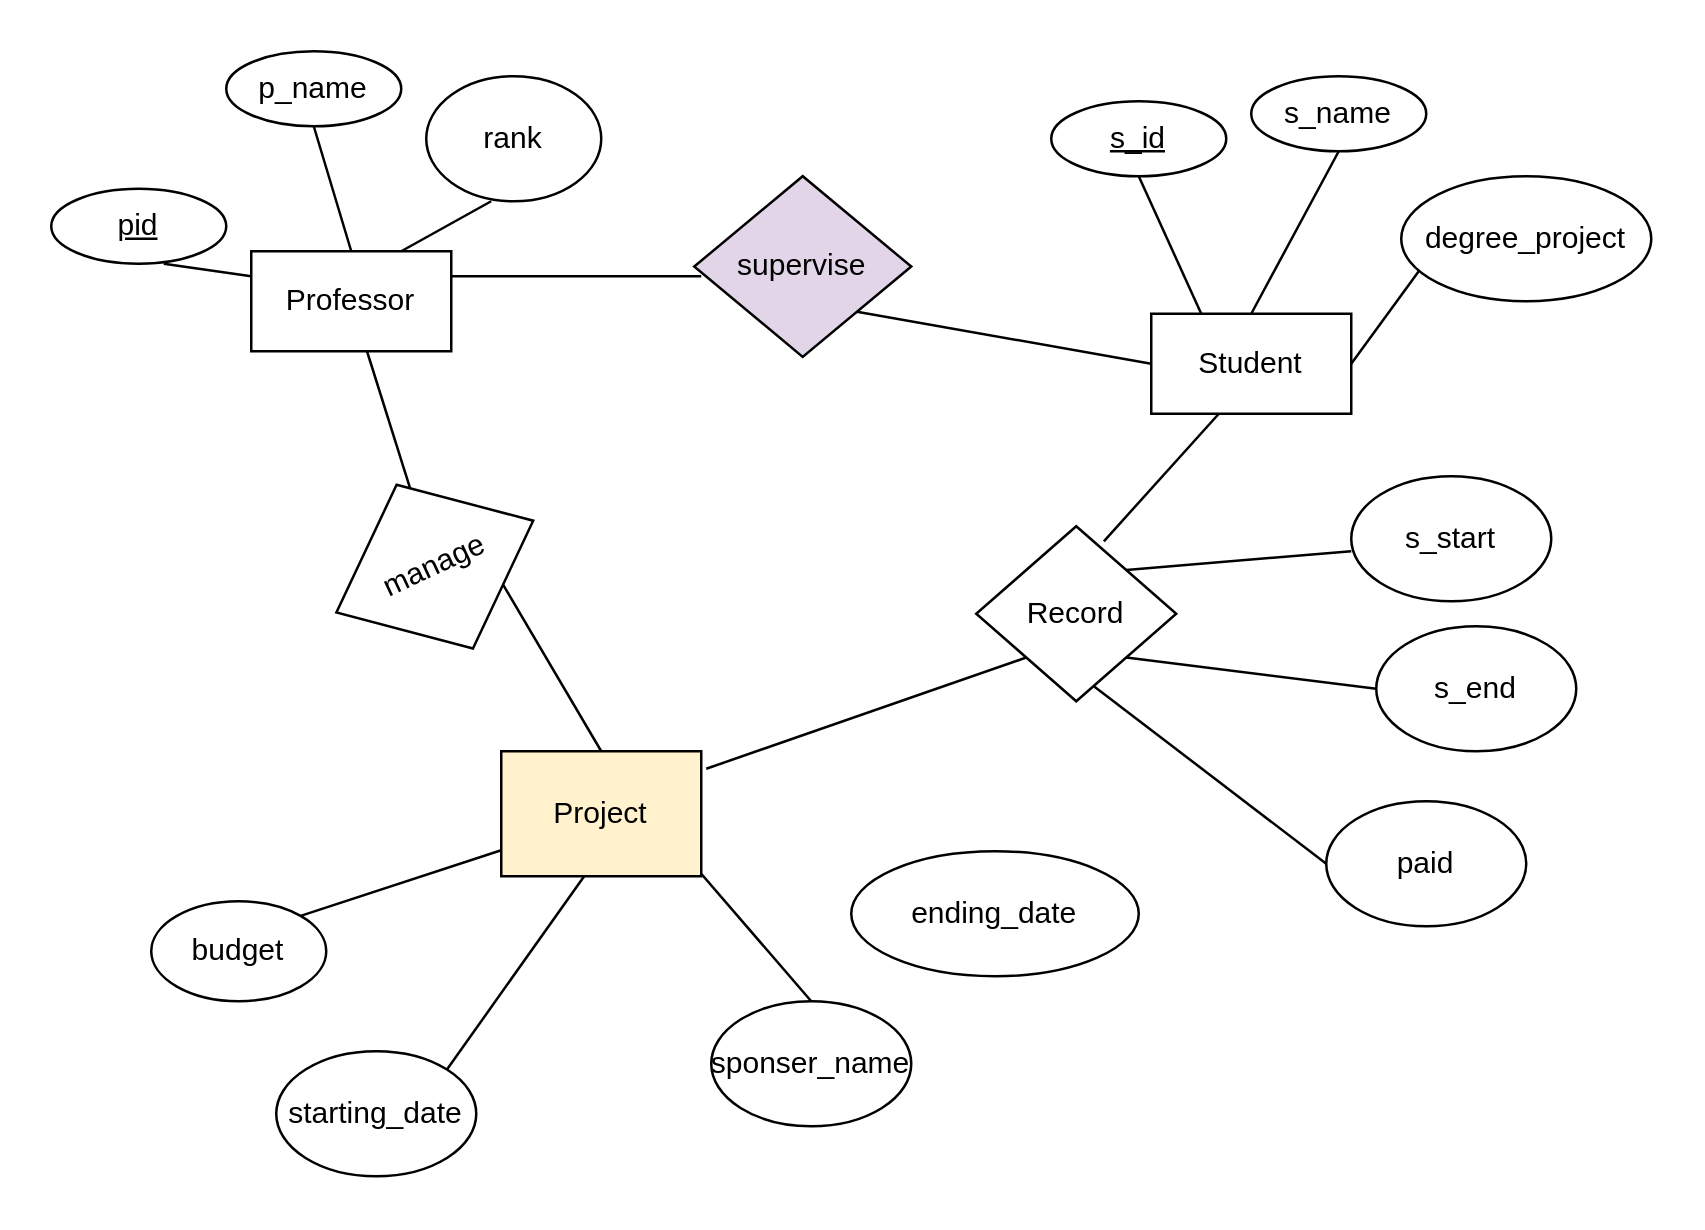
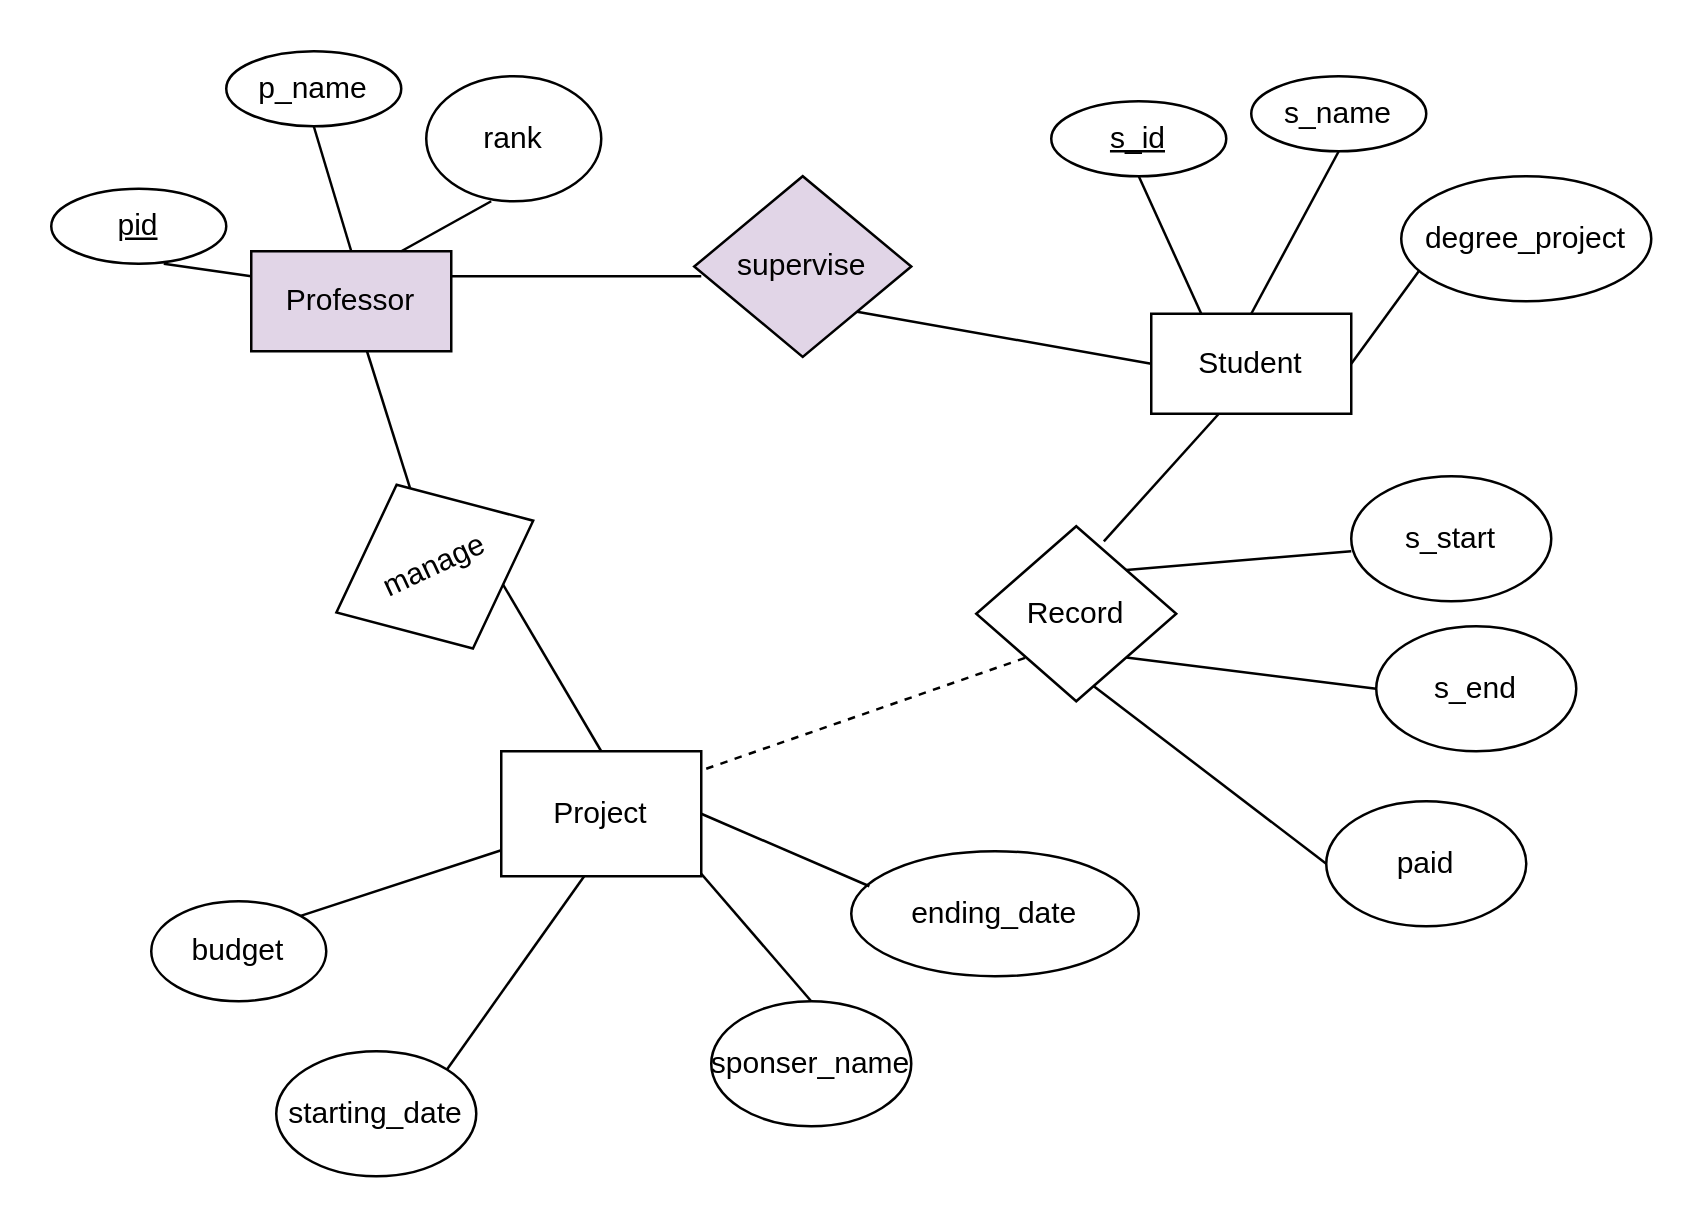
(351, 301) -> (351, 301)
(863, 714) -> (863, 714)
(601, 814) -> (601, 814)
none -> (785, 850)
